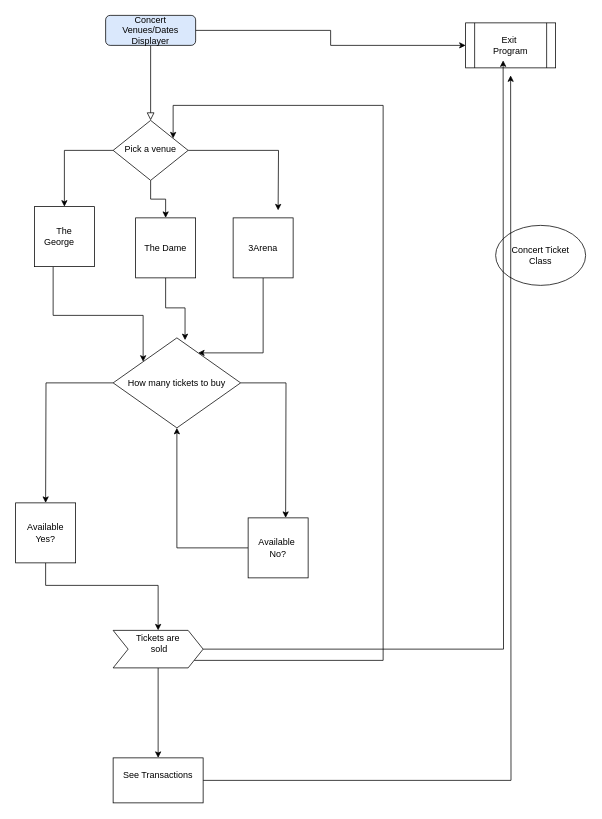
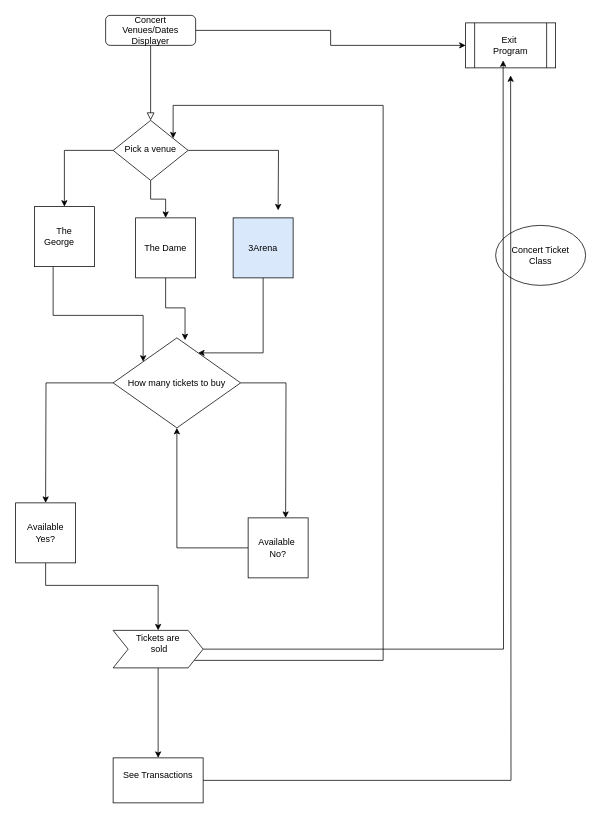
(150, 30) -> (150, 30)
(263, 248) -> (263, 248)
